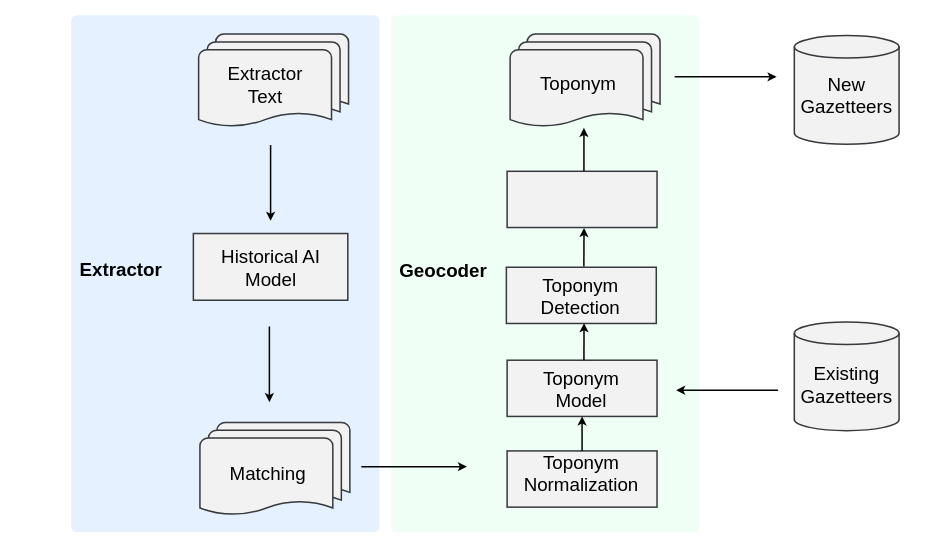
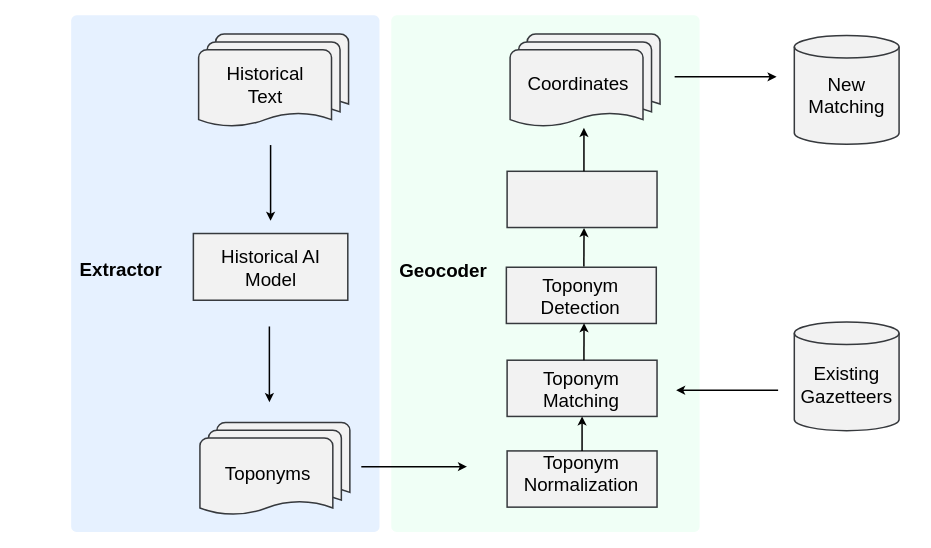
(578, 83) -> (578, 83)
(265, 84) -> (265, 84)
(847, 95) -> (847, 95)
(581, 389) -> (581, 389)
(268, 473) -> (268, 473)
